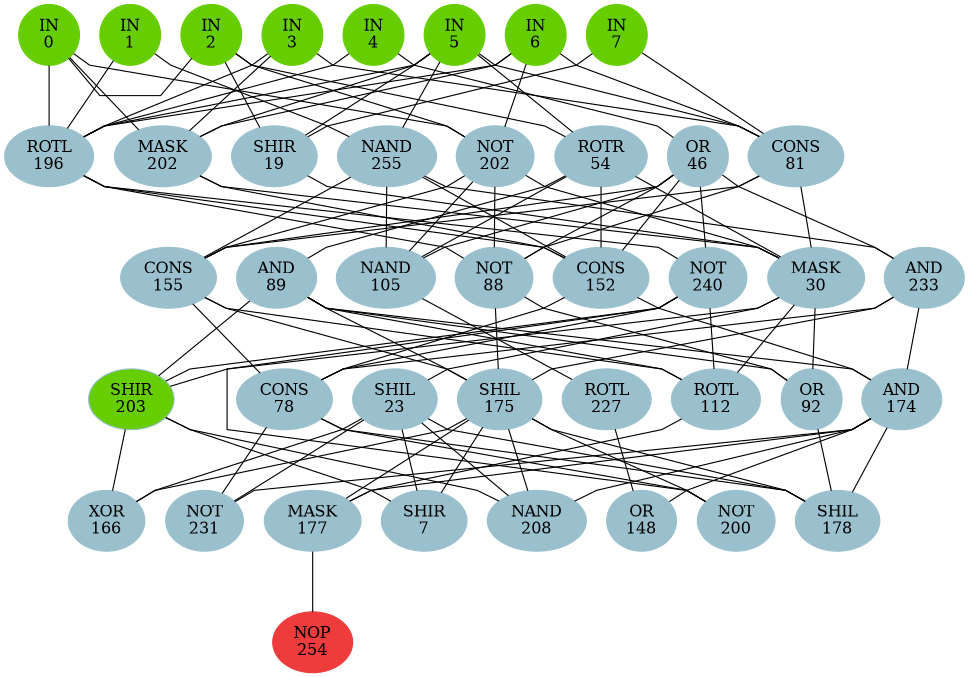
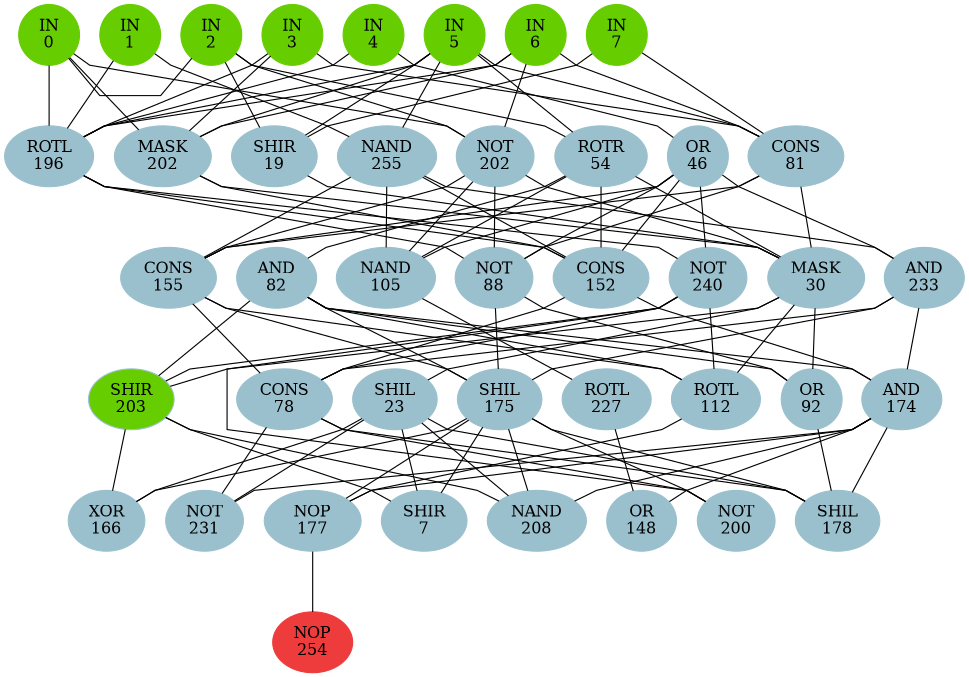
(277, 278) -> (277, 278)
(313, 521) -> (313, 521)
